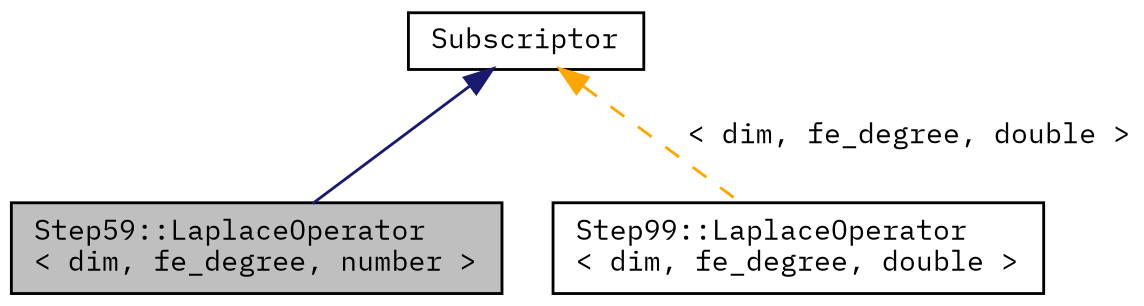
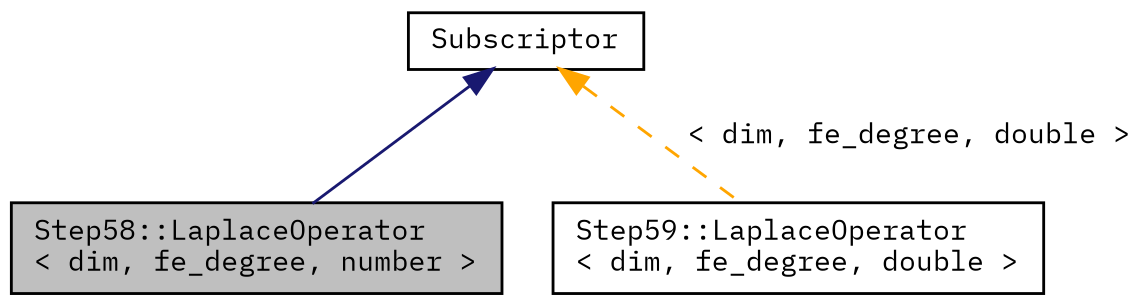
(257, 248) -> (257, 248)
(798, 248) -> (798, 248)
